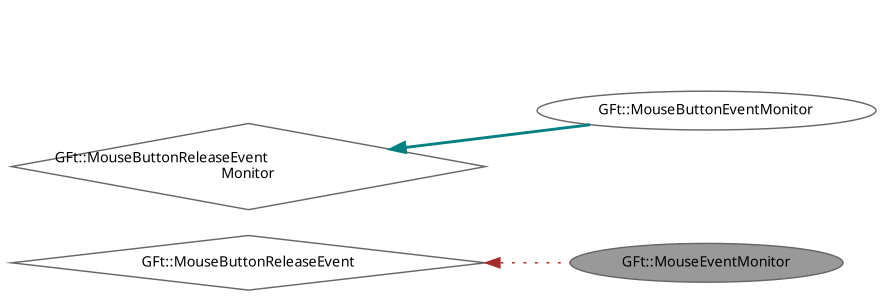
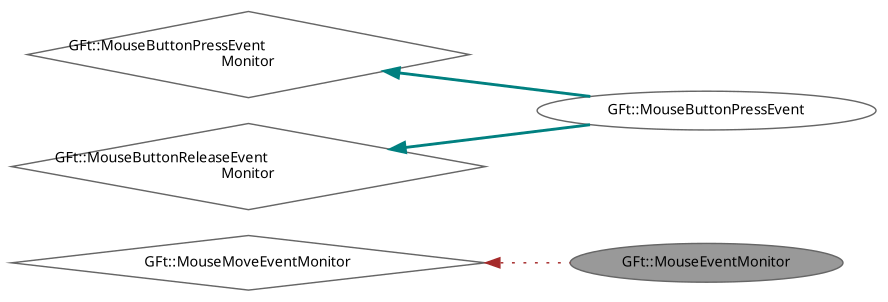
none -> (248, 55)
(707, 111) -> (707, 111)
(248, 263) -> (248, 263)
